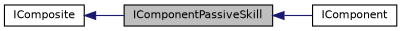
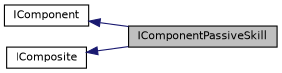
(298, 16) -> (114, 25)
